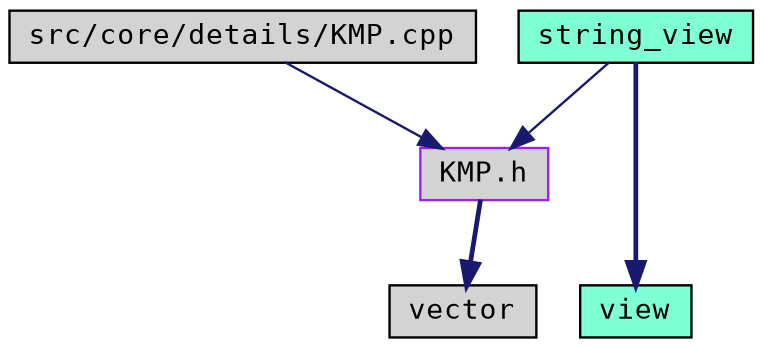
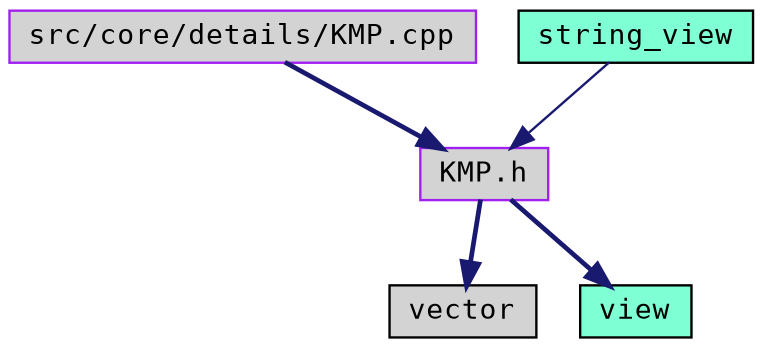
(243, 37) -> (243, 37)
(353, 100) -> (353, 100)
(636, 162) -> (551, 235)
